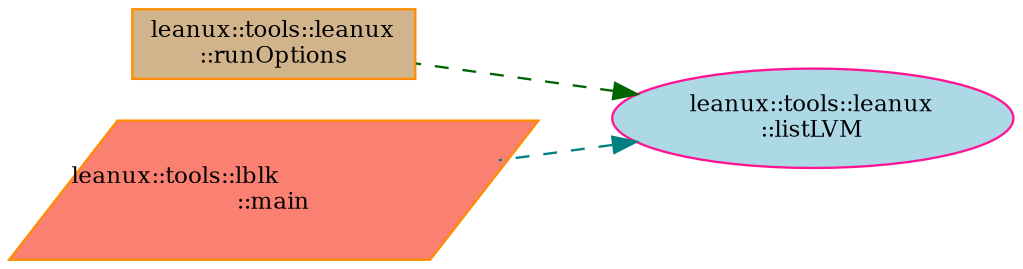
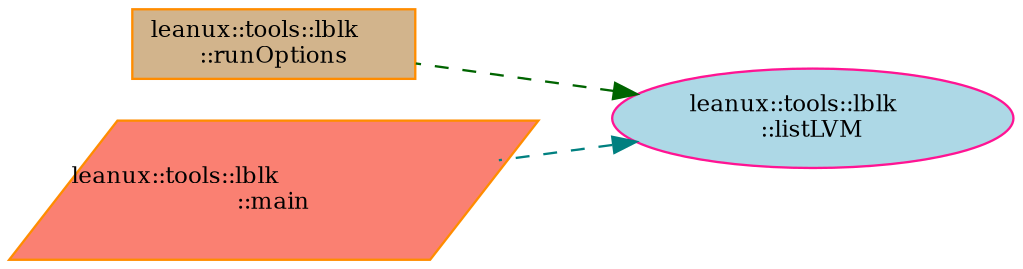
(274, 44) -> (274, 44)
(813, 118) -> (813, 118)
